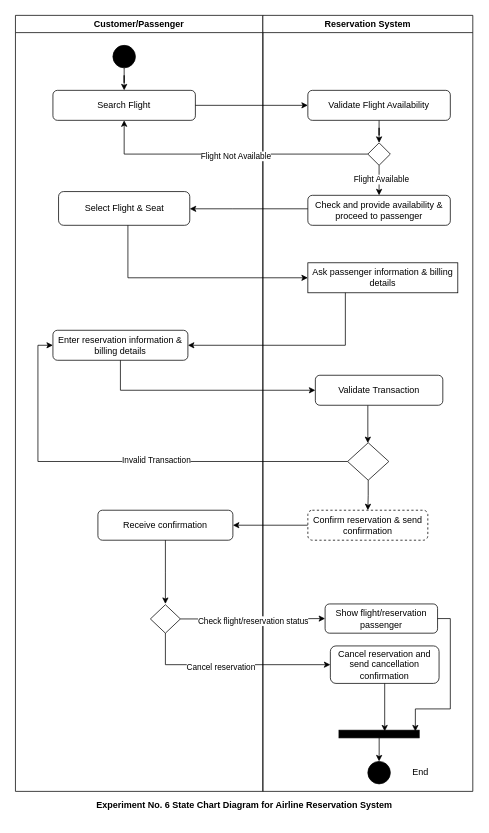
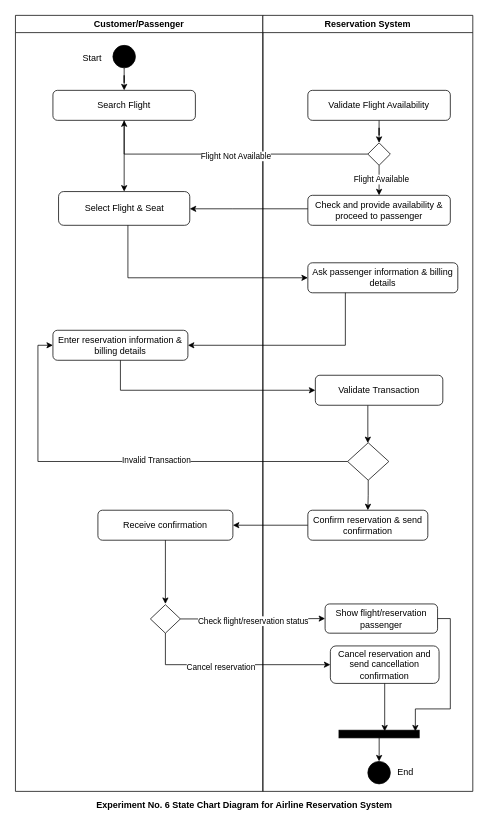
none -> (92, 58)
(249, 105) -> (124, 185)
(383, 278) -> (383, 278)
(368, 525) -> (368, 525)
(420, 773) -> (405, 773)
